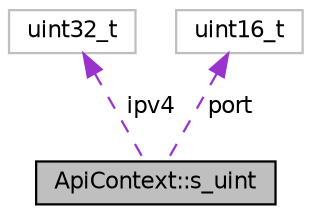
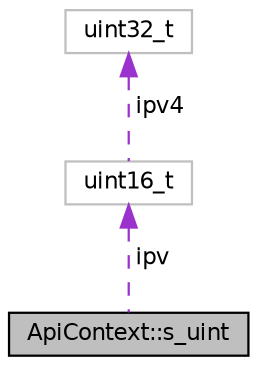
(227, 107) -> (150, 259)
(120, 117) -> (129, 119)
